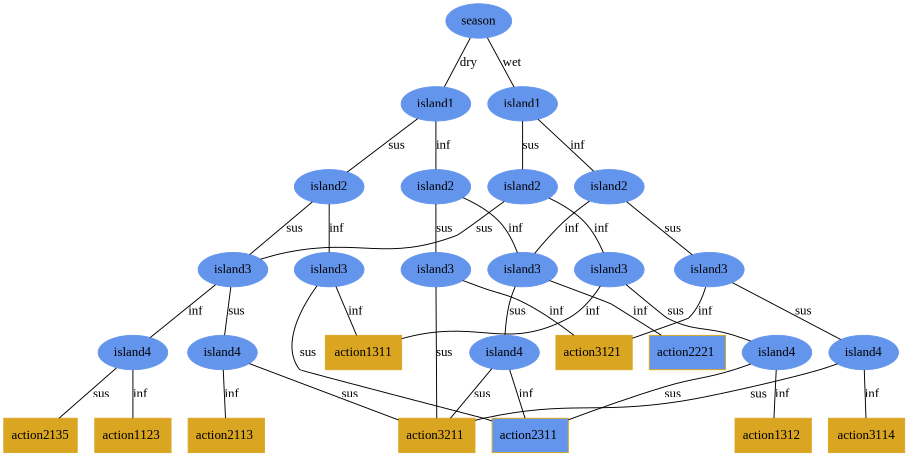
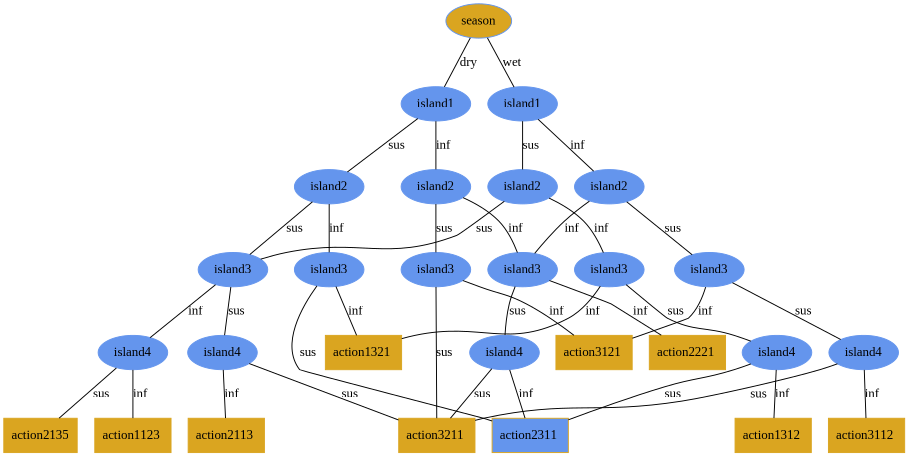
(479, 21) -> (479, 21)
(363, 353) -> (363, 353)
(687, 353) -> (687, 353)
(867, 435) -> (867, 435)
